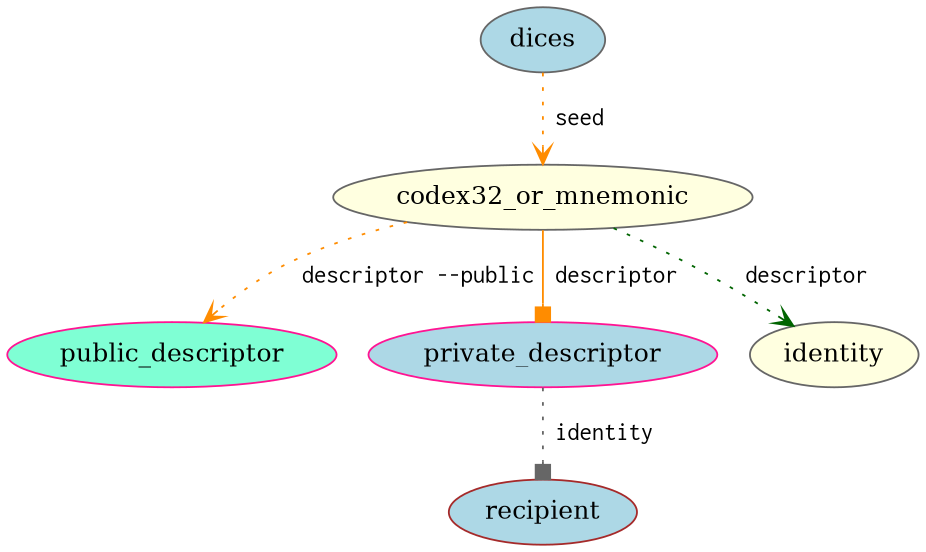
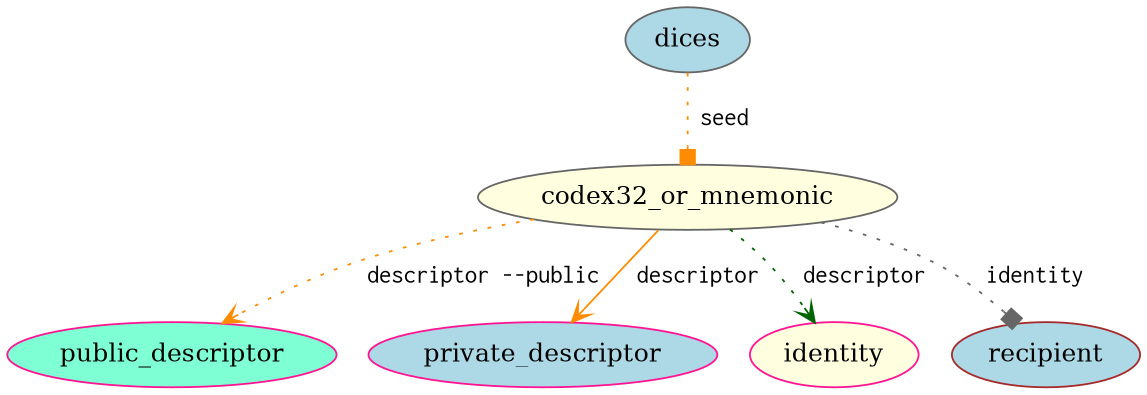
(543, 109) -> (688, 109)
(543, 267) -> (621, 270)
(834, 355) -> (834, 355)
(543, 424) -> (918, 255)
